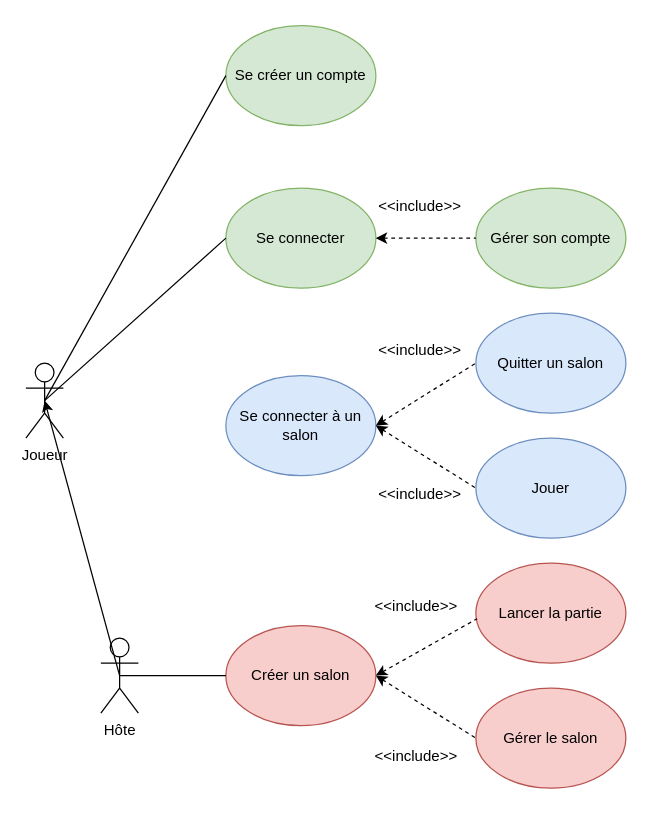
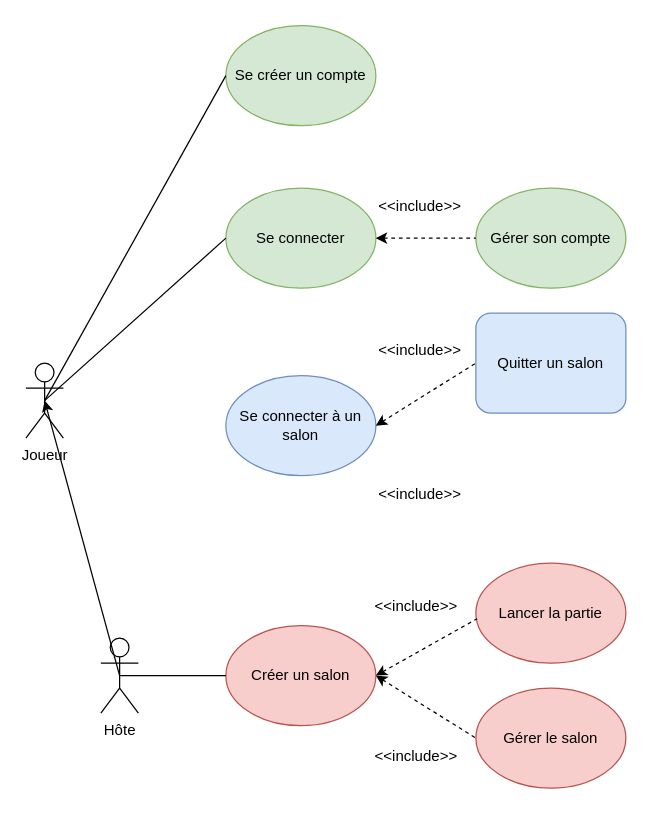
(551, 363) -> (551, 363)
(429, 459) -> none
(551, 488) -> none
